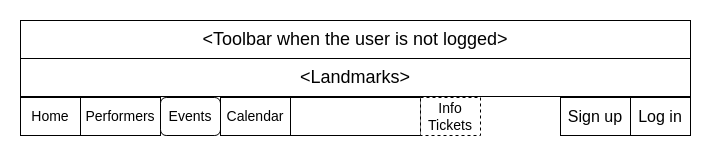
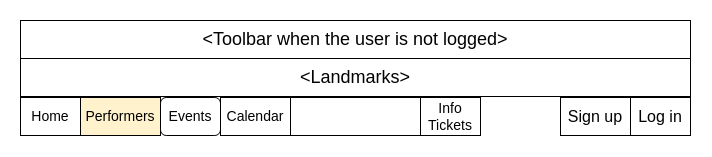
(121, 117) -> (121, 117)
(451, 117) -> (451, 117)
